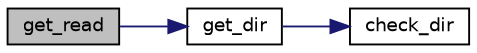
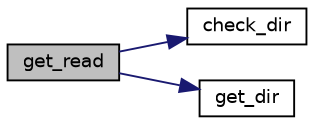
(306, 26) -> (144, 47)
